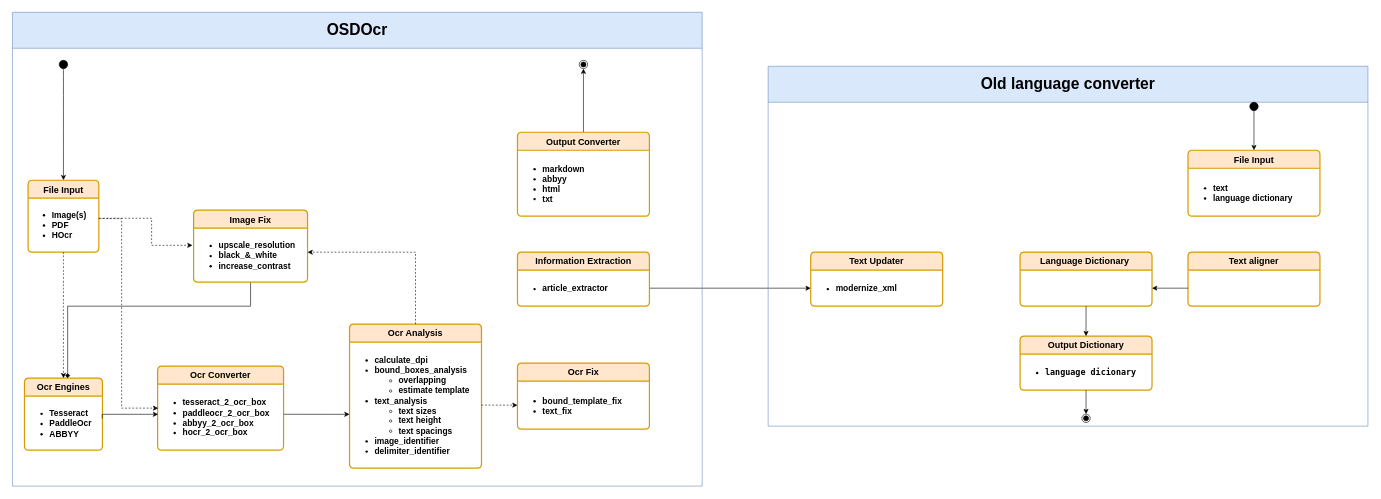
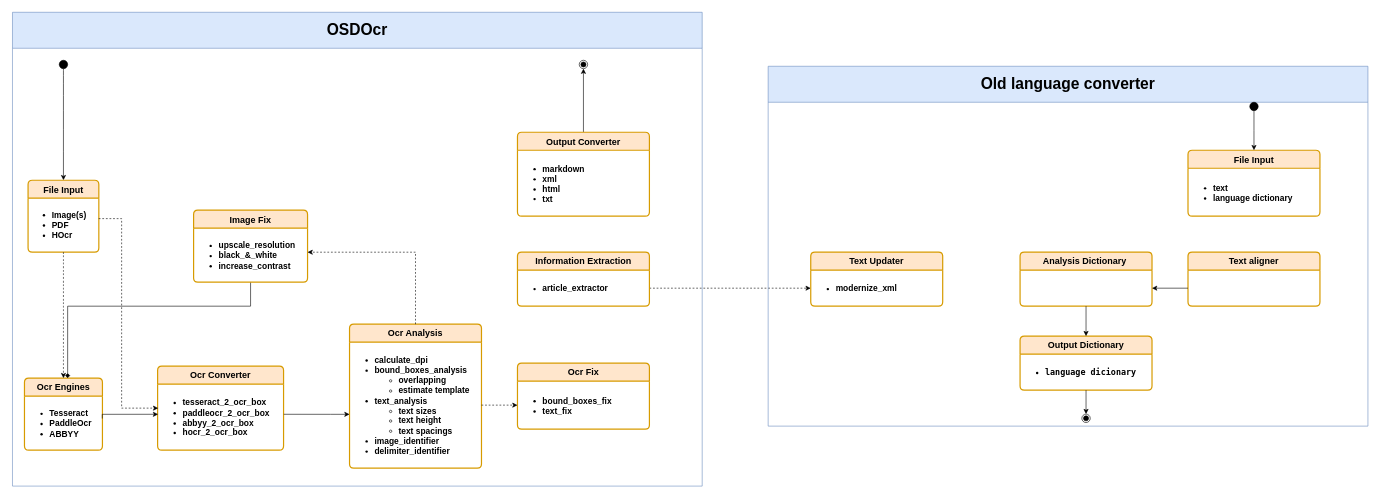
(535, 183) -> (535, 183)
(152, 231) -> none
(1086, 261) -> (1086, 261)
(728, 288) -> (728, 288)
(553, 405) -> (548, 405)
